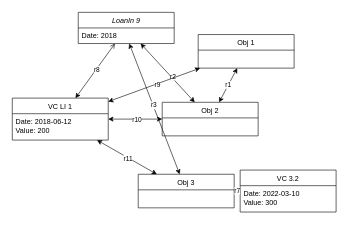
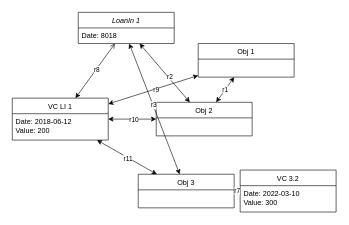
(126, 20) -> (126, 20)
(100, 36) -> (100, 36)
(246, 51) -> (246, 60)
(210, 119) -> (204, 119)
